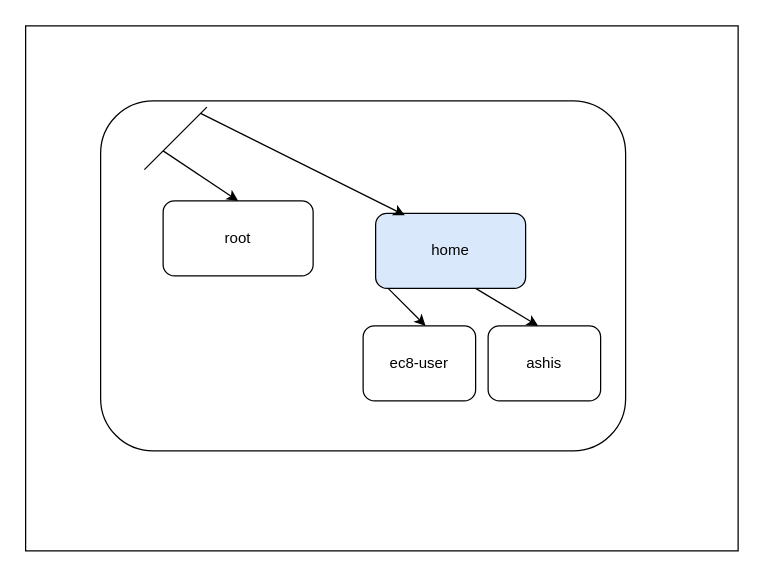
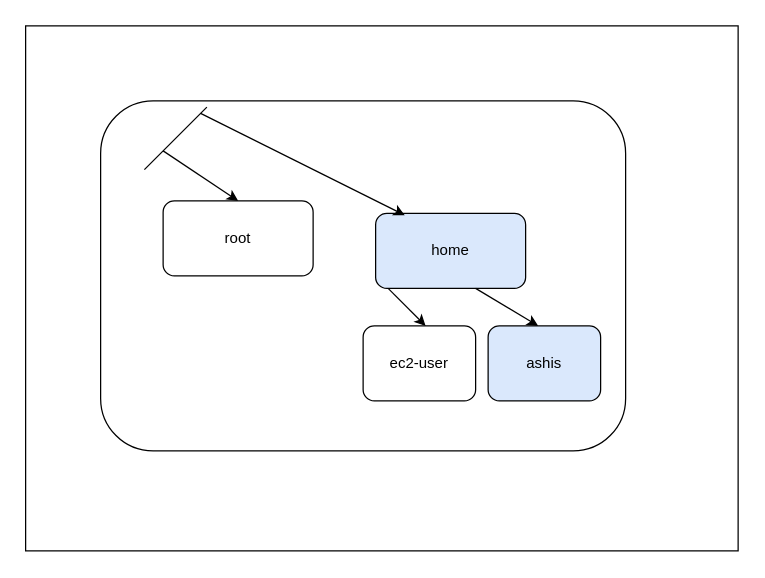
(419, 363) -> (419, 363)
(544, 363) -> (544, 363)
